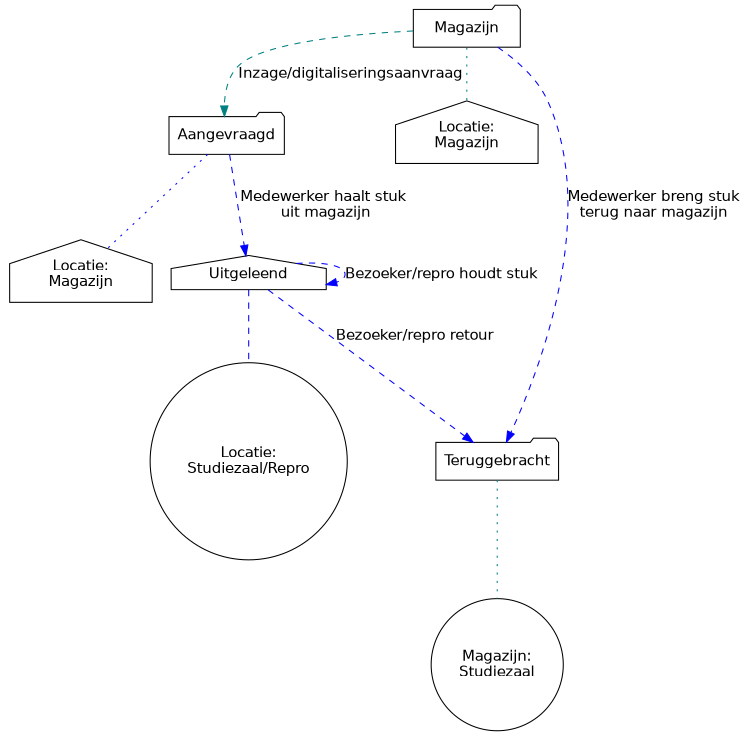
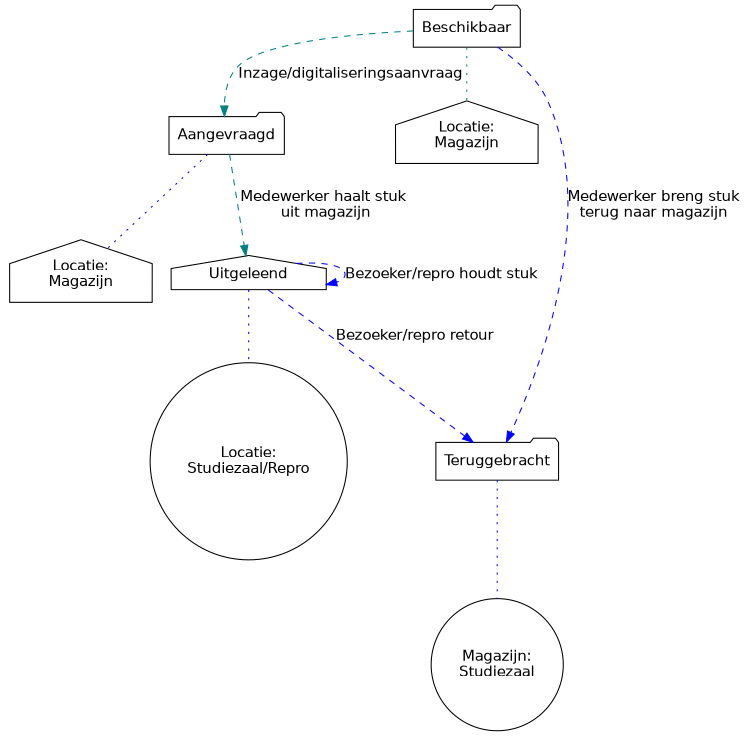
(467, 28) -> (467, 28)
(237, 200) -> (237, 200)
(249, 326) -> (249, 326)
(497, 539) -> (497, 539)
